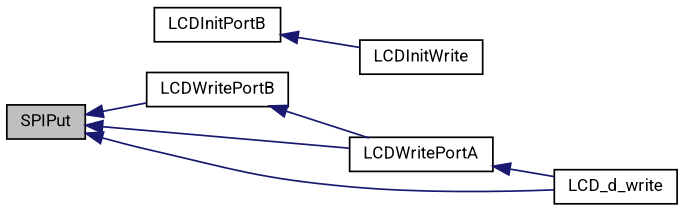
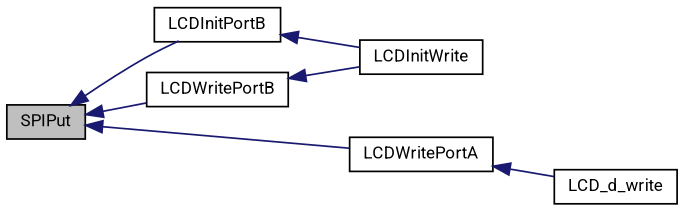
(328, 125) -> (333, 71)
(326, 184) -> (131, 66)
